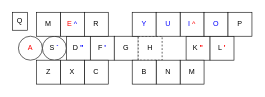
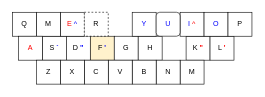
(20, 21) -> (24, 24)
(96, 24) -> (96, 24)
(168, 24) -> (168, 24)
(30, 48) -> (30, 48)
(54, 48) -> (54, 48)
(102, 48) -> (102, 48)
(150, 48) -> (150, 48)
none -> (120, 72)
